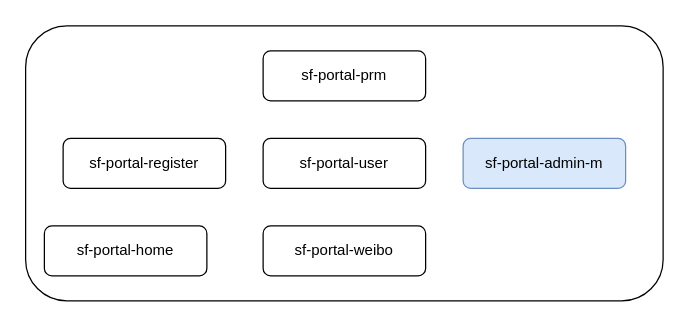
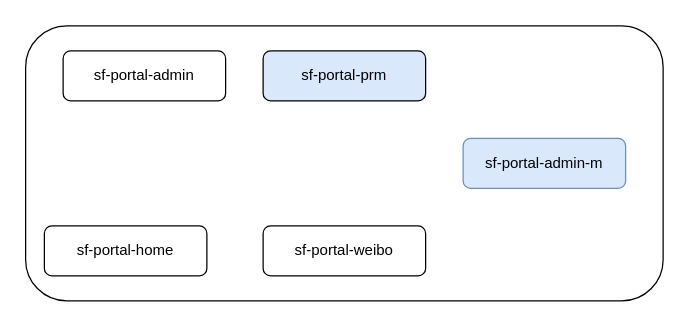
none -> (144, 76)
(344, 76) -> (344, 76)
(144, 163) -> none
(344, 163) -> none
